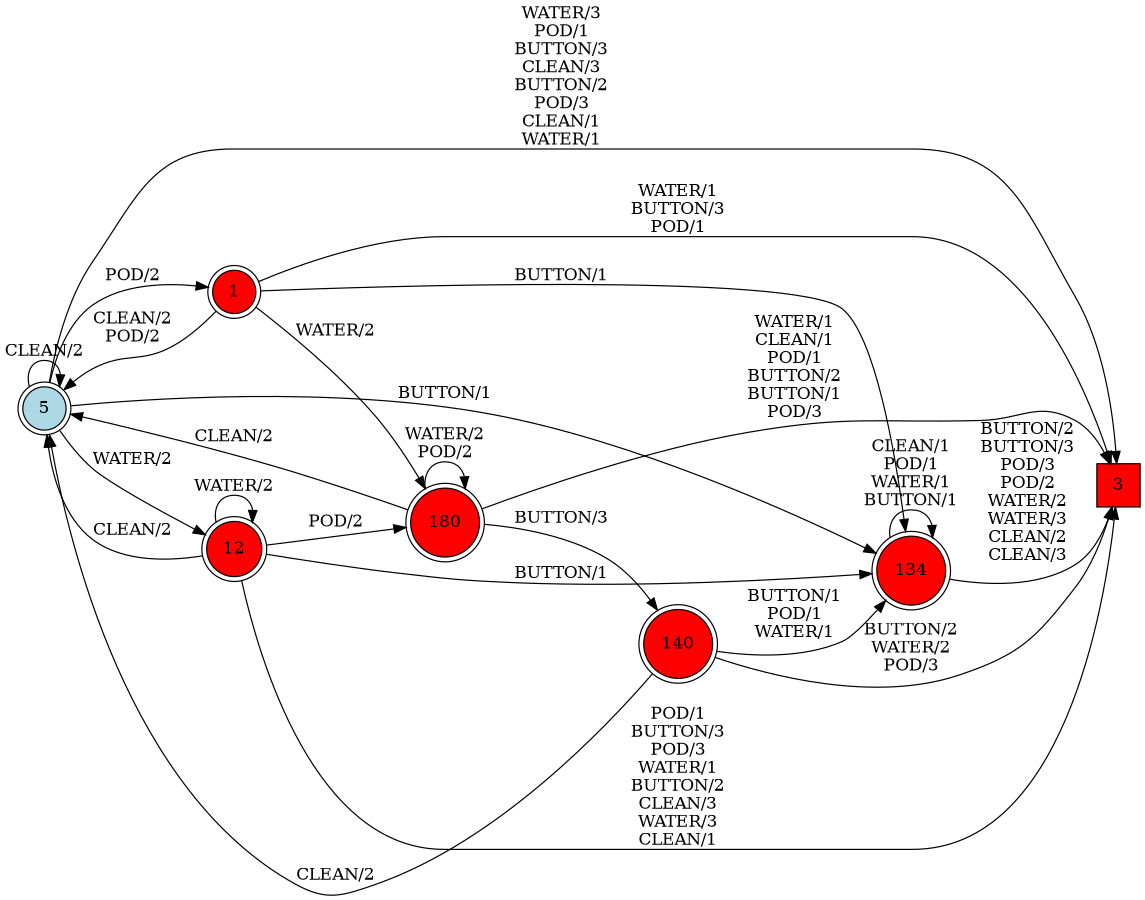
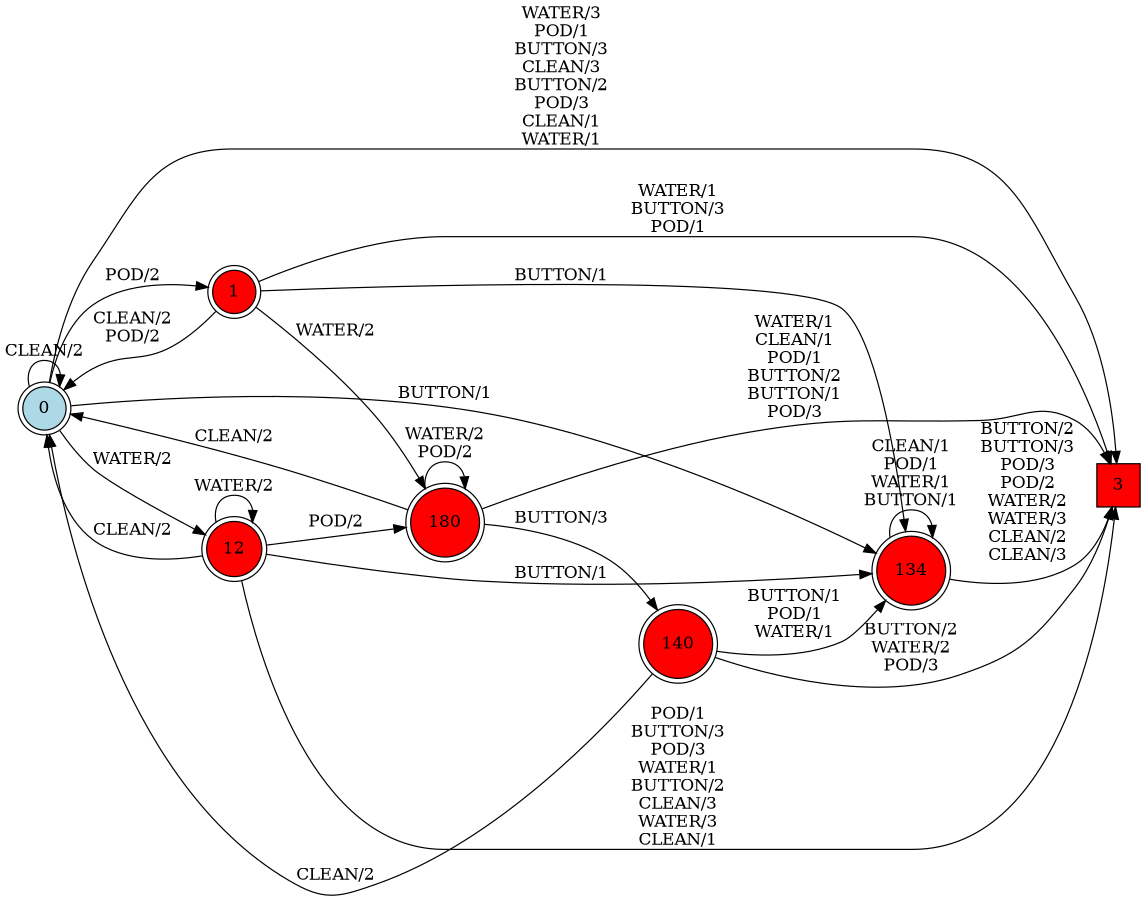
(44, 408) -> (44, 408)
